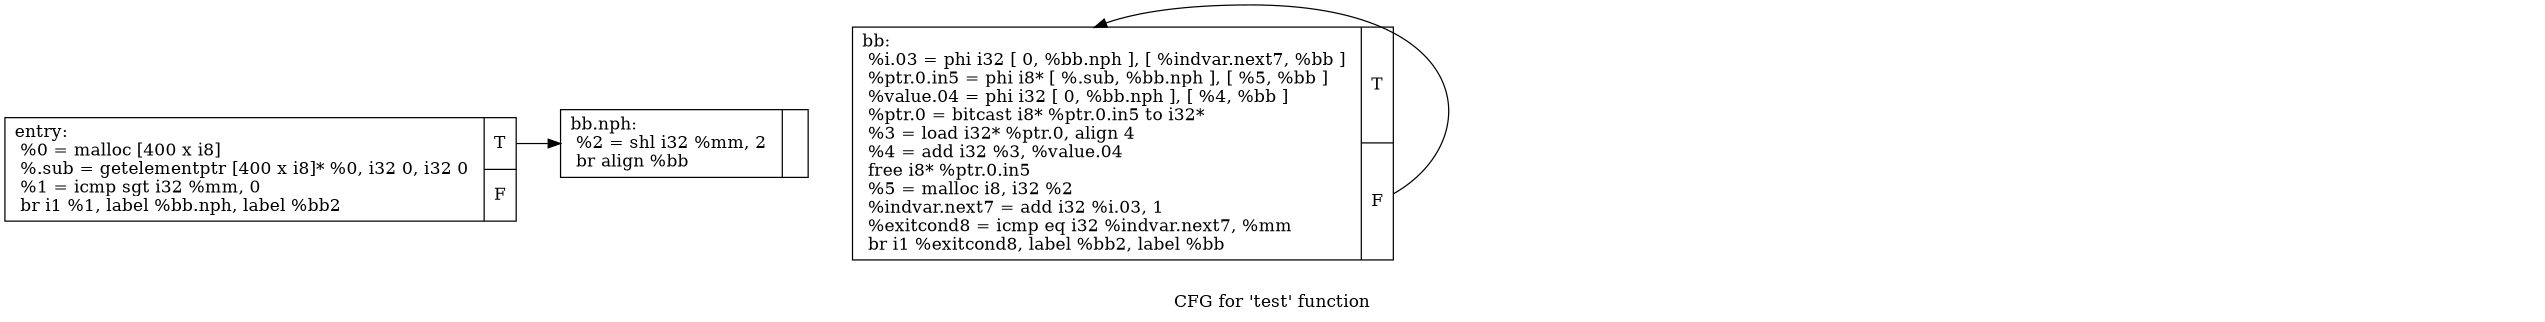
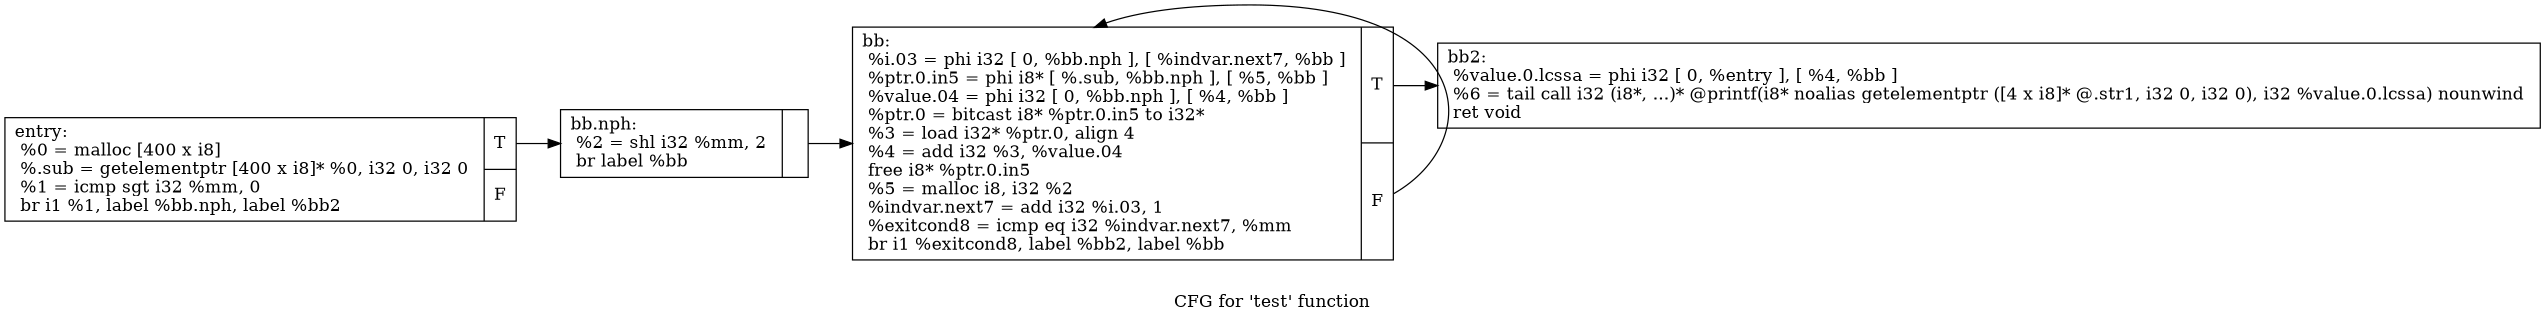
none -> (1989, 86)
none -> (824, 144)
(630, 161) -> (630, 161)
